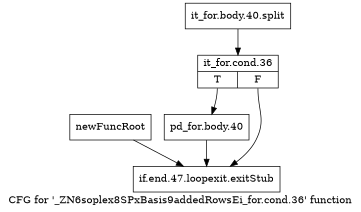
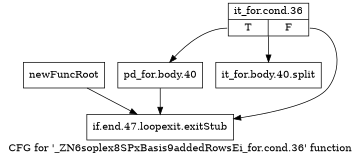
(238, 39) -> (269, 46)
